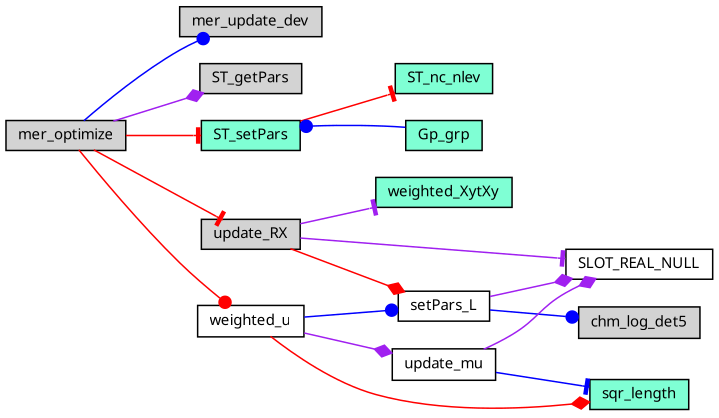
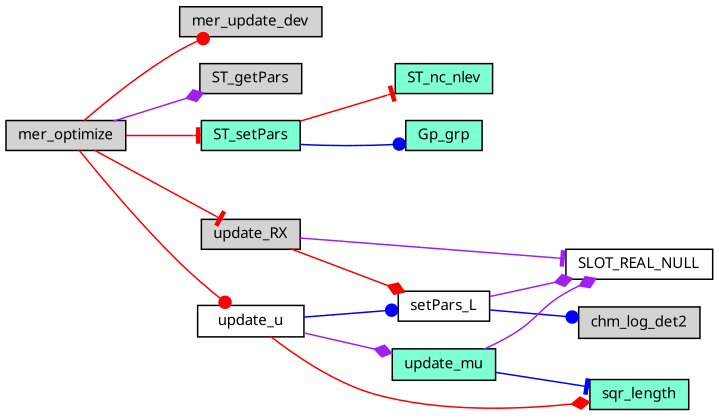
(138, 77) -> (138, 77)
(359, 125) -> (347, 146)
(444, 192) -> none
(251, 321) -> (251, 321)
(639, 323) -> (639, 323)
(444, 365) -> (444, 365)
